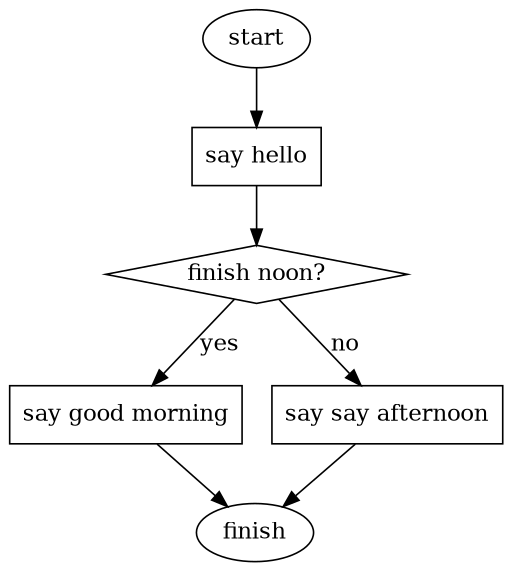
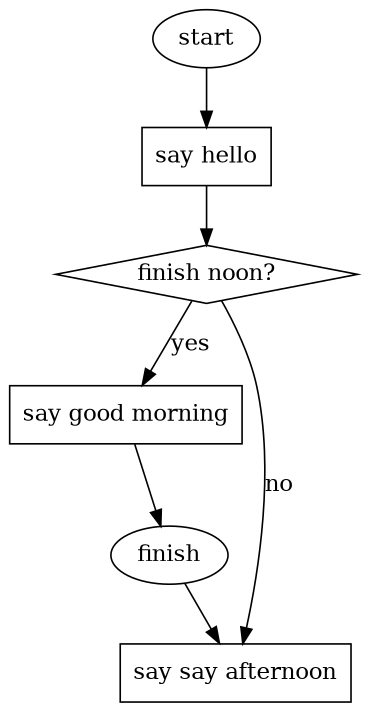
(326, 470) -> (198, 606)
